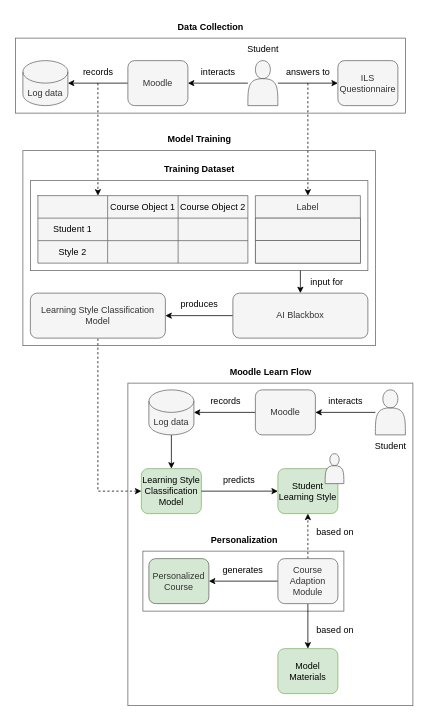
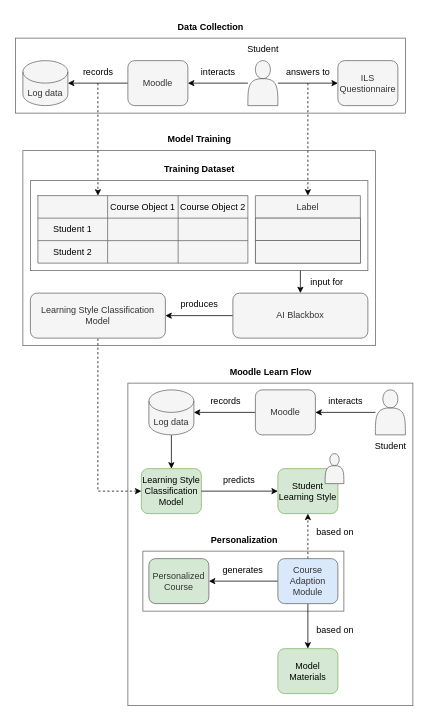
(73, 252) -> (73, 252)
(308, 581) -> (308, 581)
